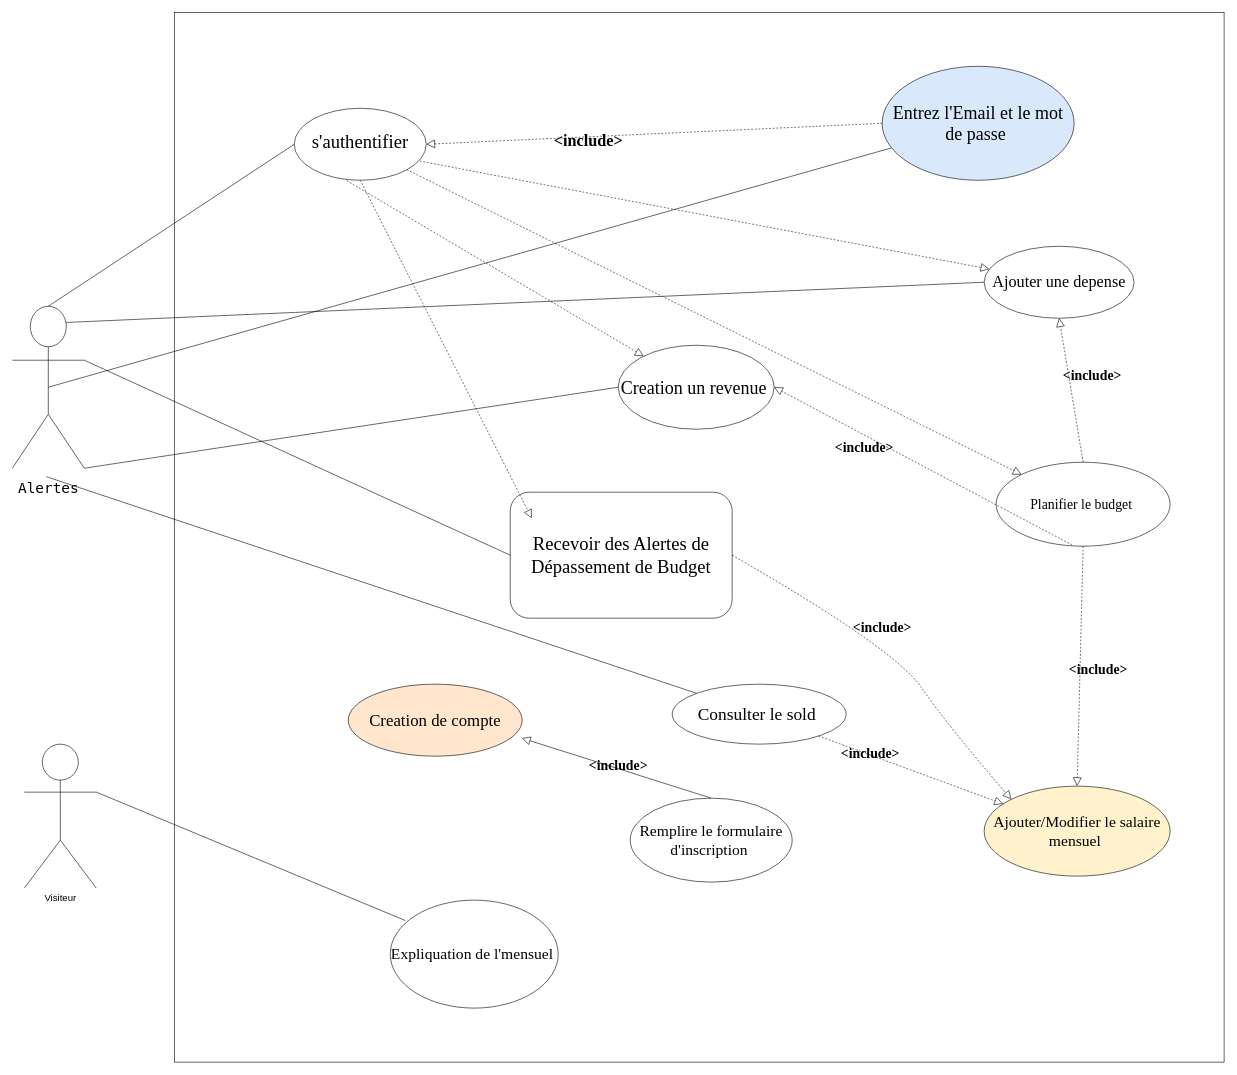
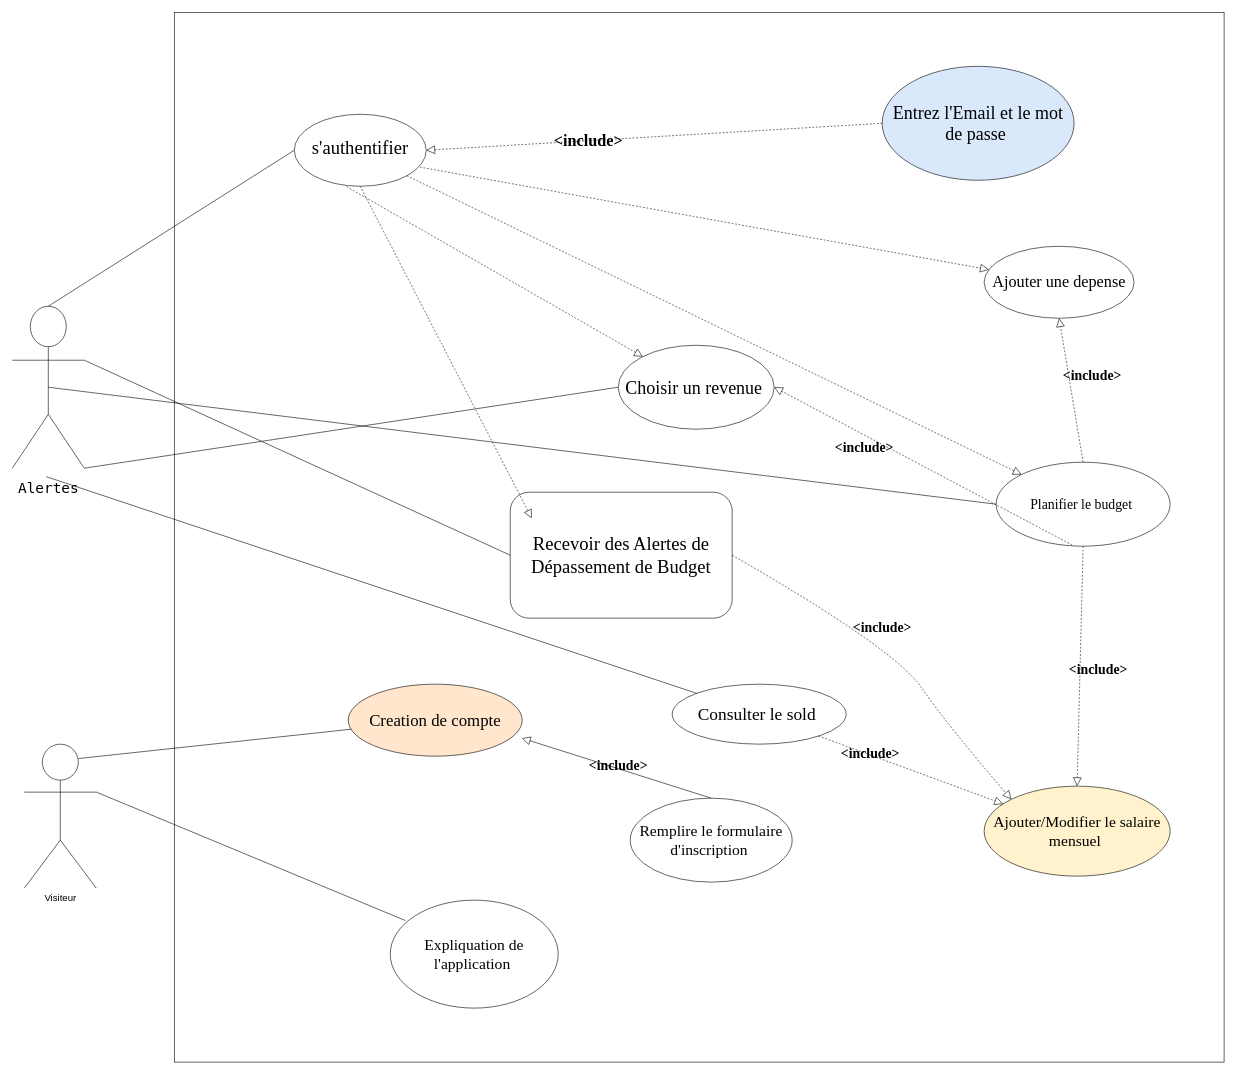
(360, 144) -> (360, 150)
(690, 205) -> (679, 465)
(769, 292) -> none
(696, 387) -> (696, 387)
none -> (216, 744)
(474, 954) -> (474, 954)
